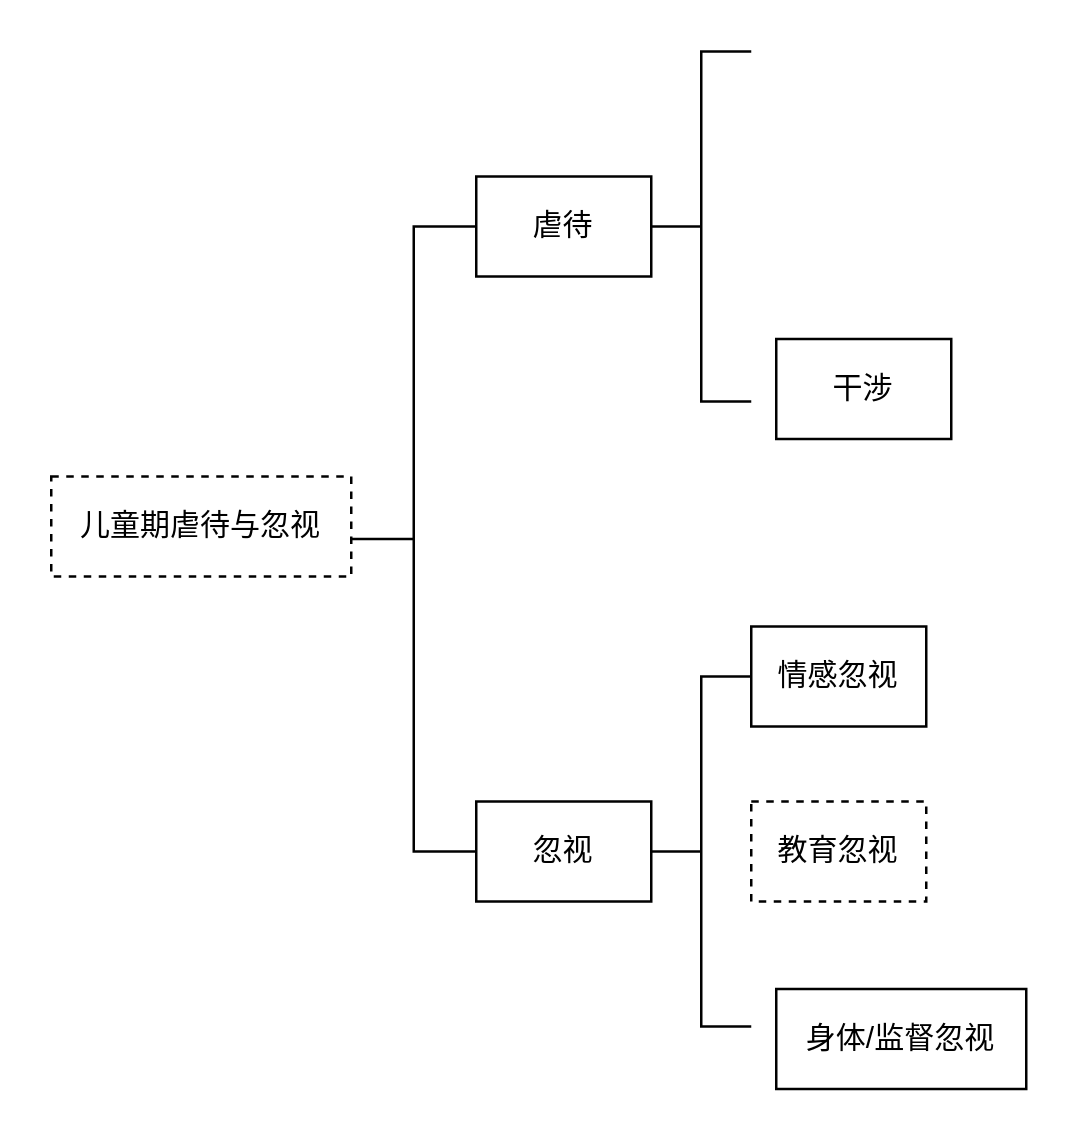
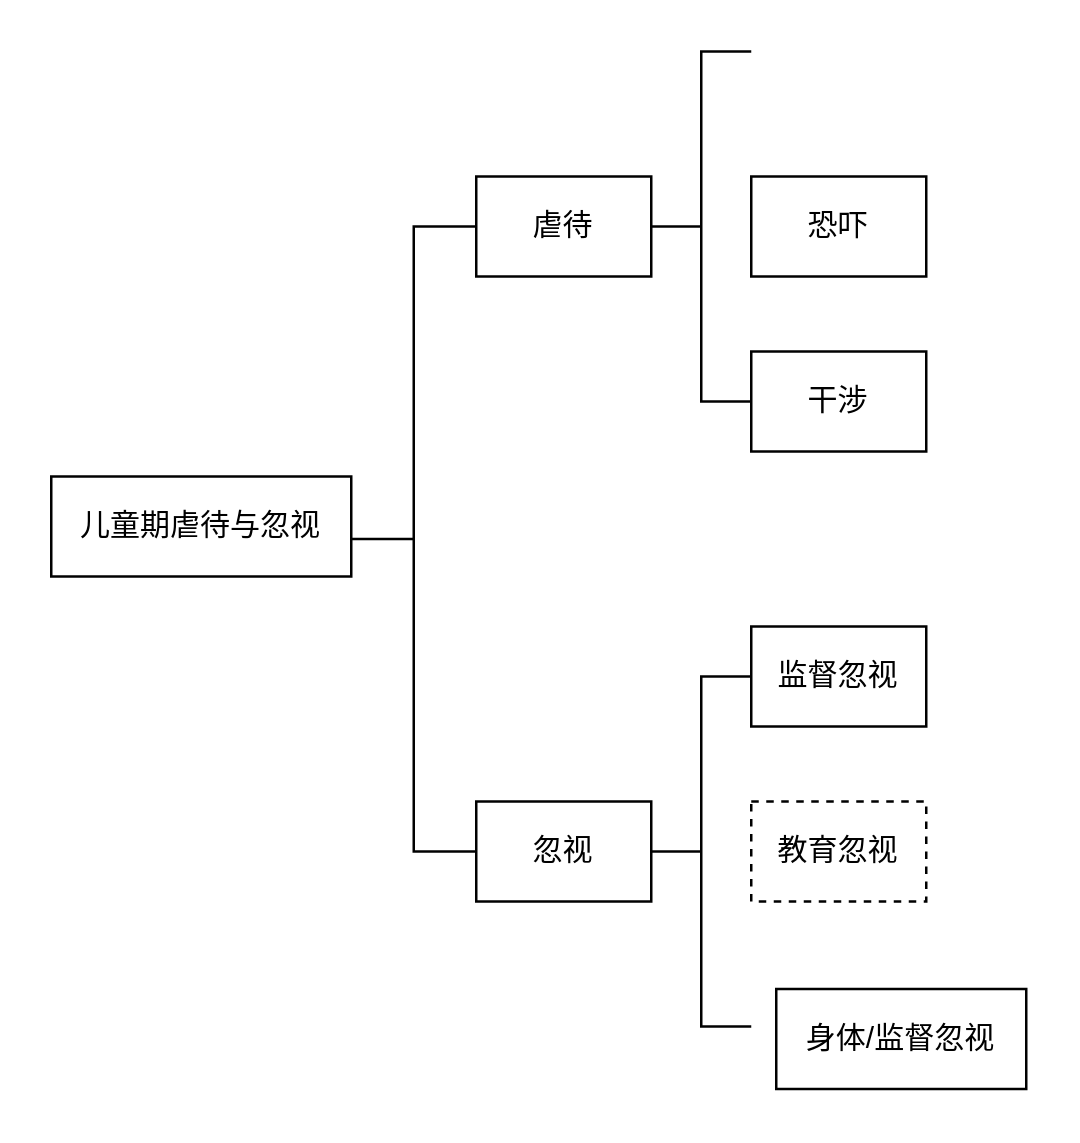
none -> (839, 226)
(864, 389) -> (839, 401)
(201, 526) -> (201, 526)
(839, 676) -> (839, 676)
